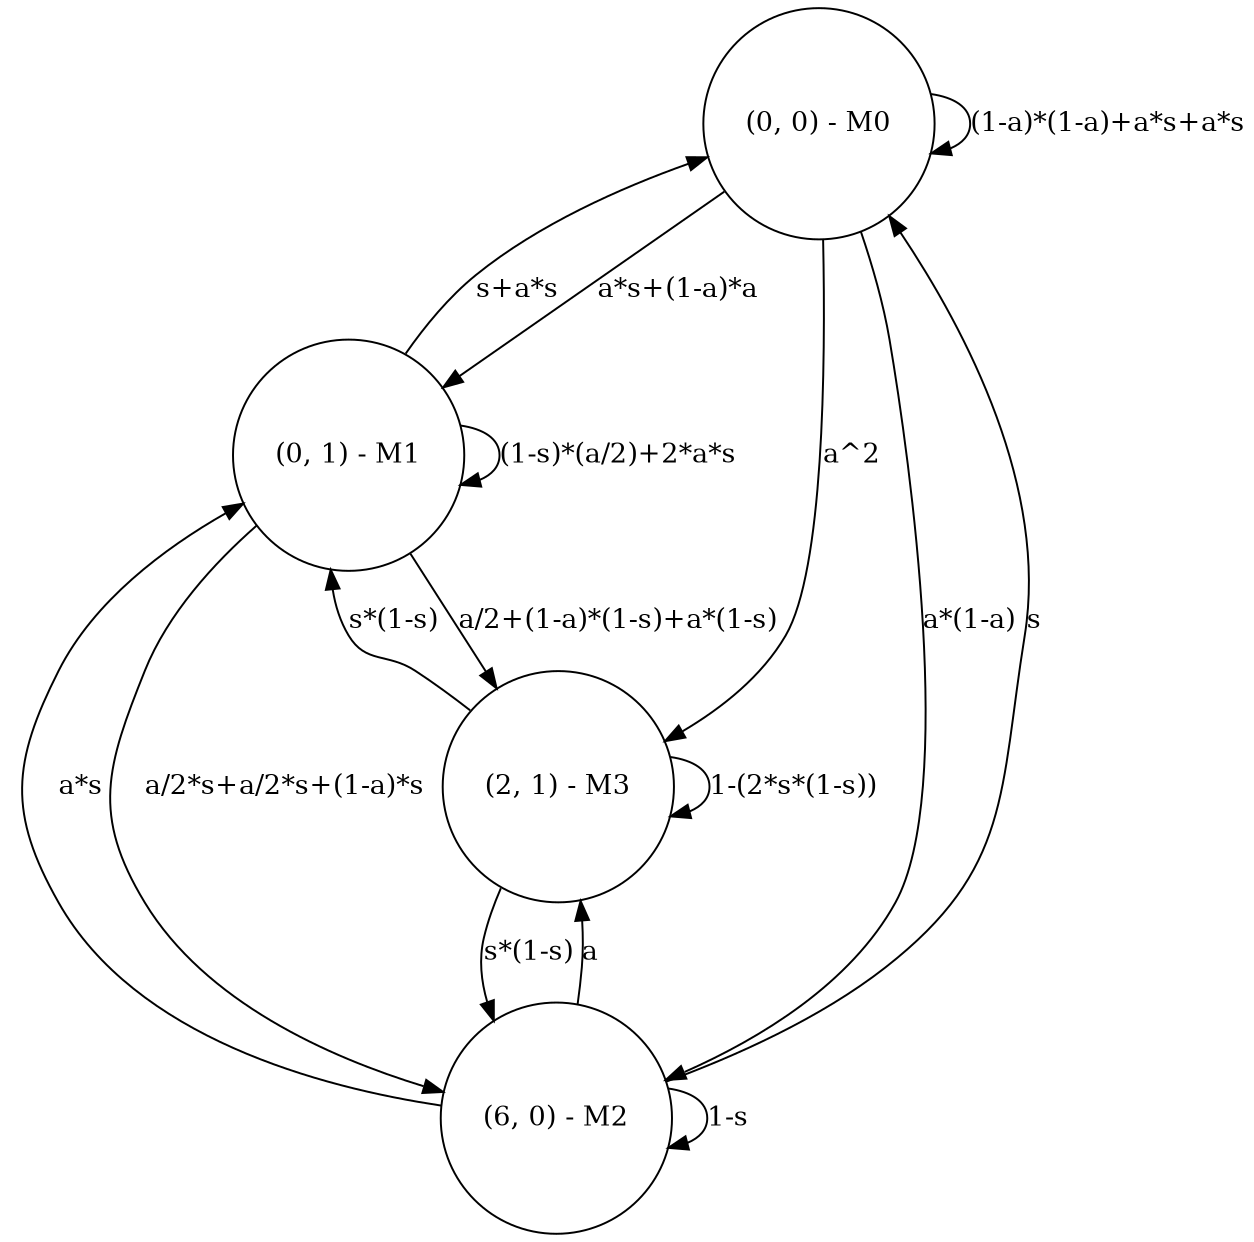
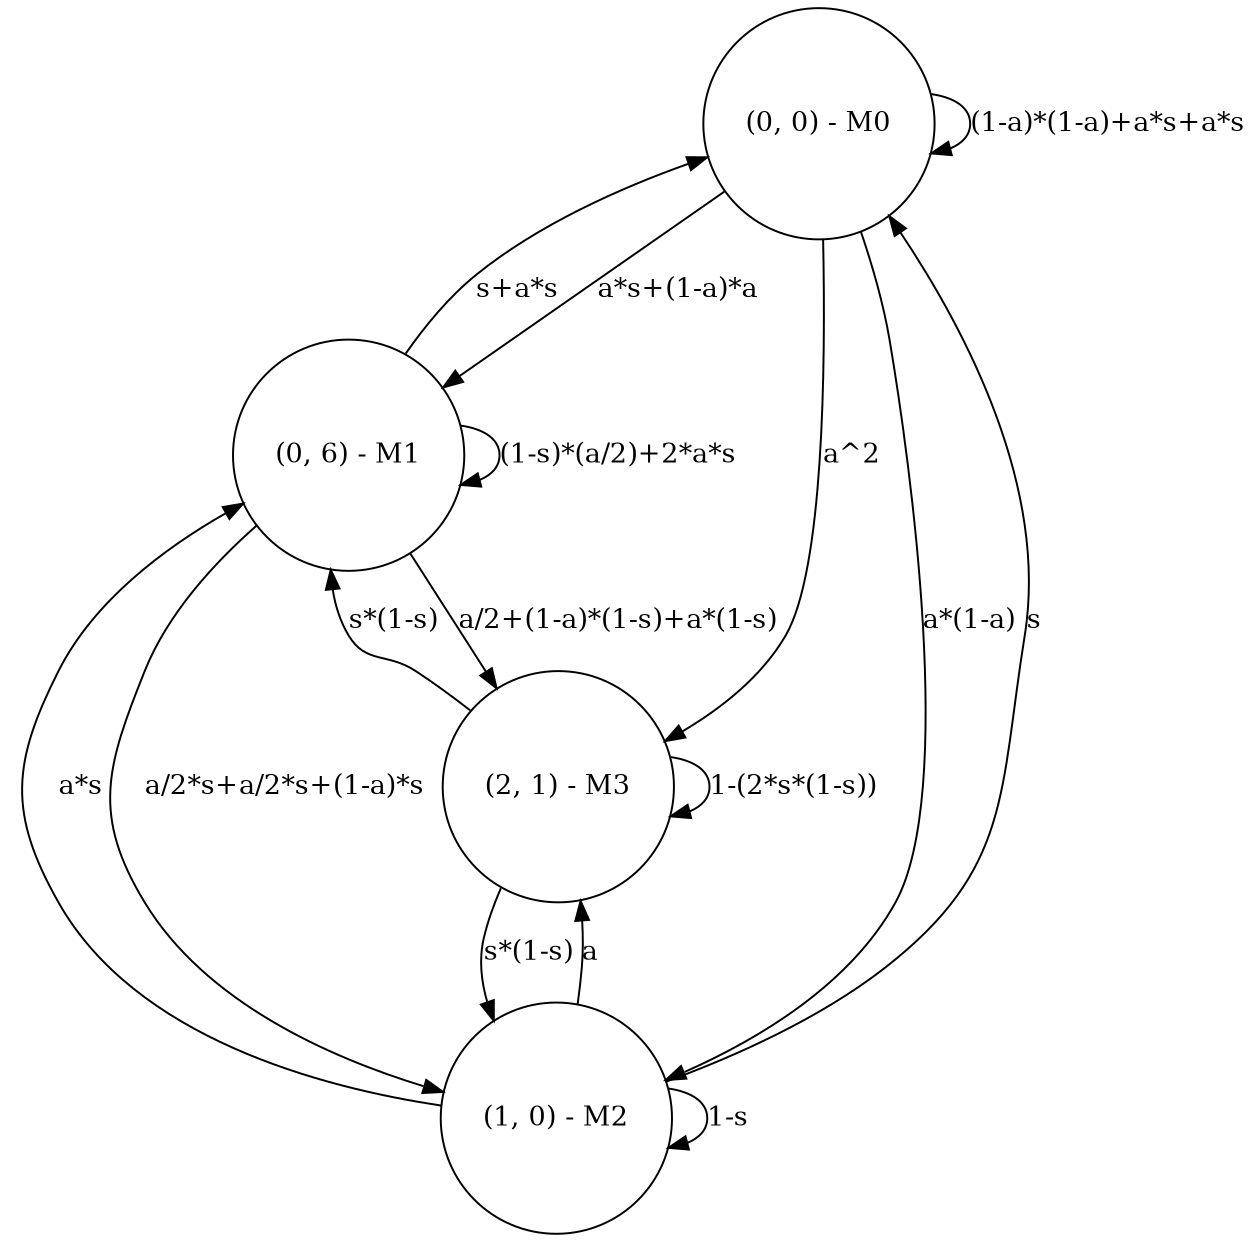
(349, 455) -> (349, 455)
(556, 1118) -> (556, 1118)
